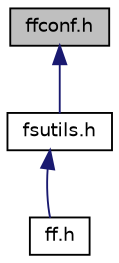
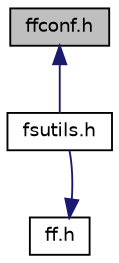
(47, 193) -> (72, 175)
